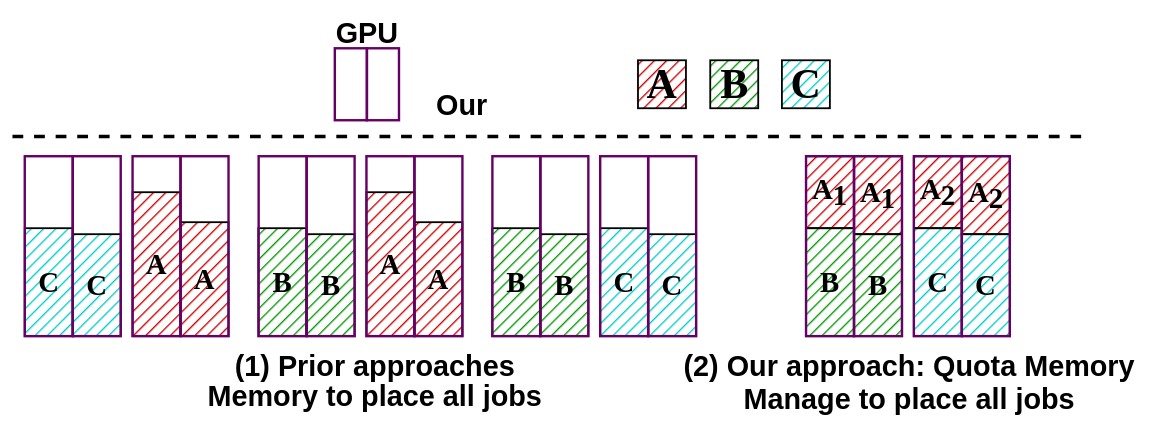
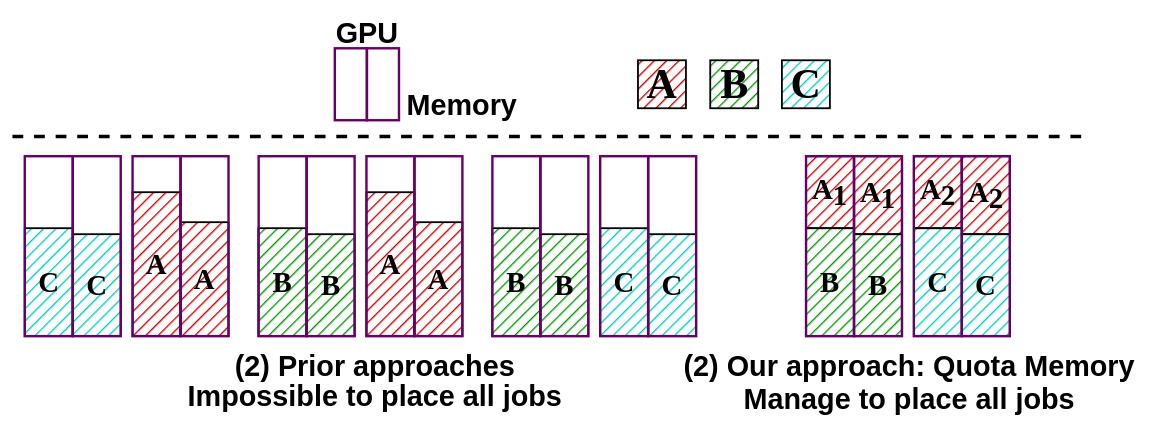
(462, 105) -> (462, 105)
(375, 366) -> (375, 366)
(375, 396) -> (375, 396)
